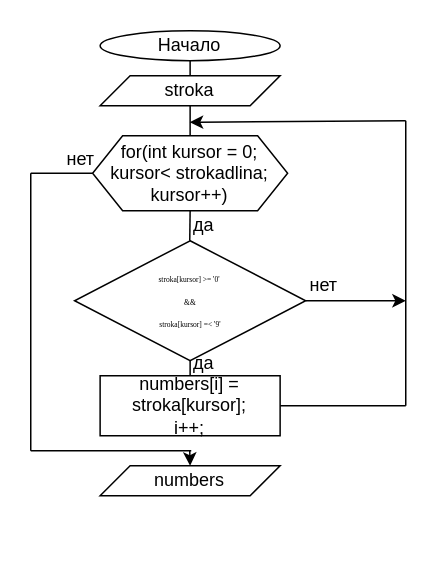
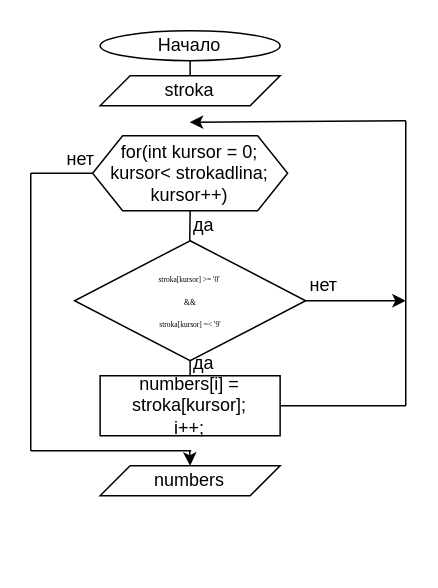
(190, 121) -> none
